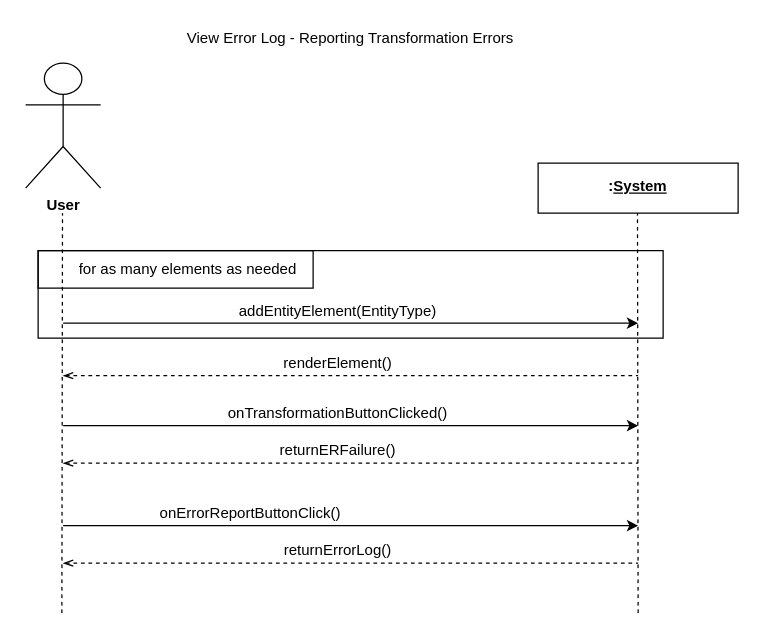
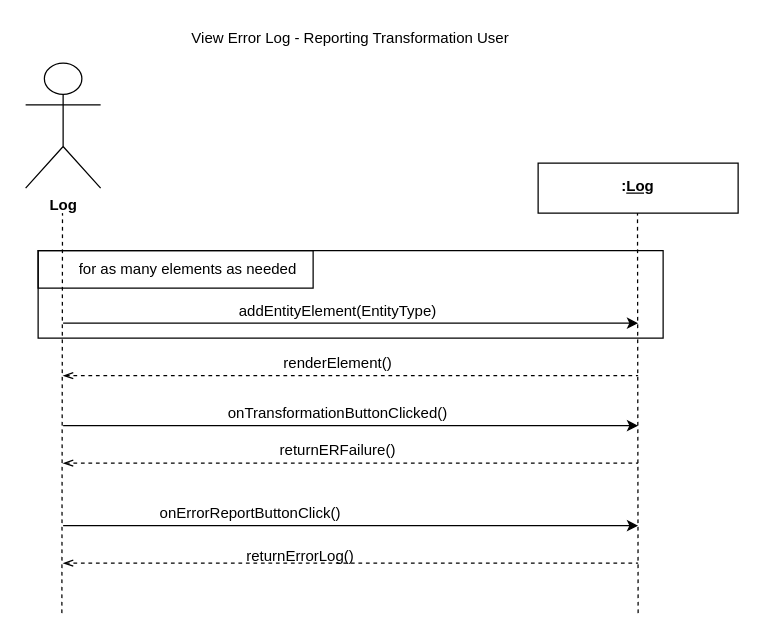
(351, 38) -> (351, 38)
(638, 163) -> (638, 163)
(64, 206) -> (64, 206)
(338, 551) -> (301, 557)
